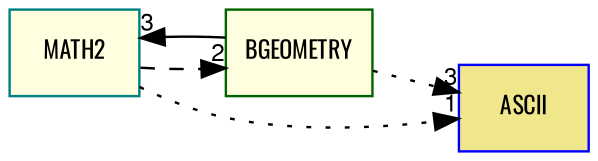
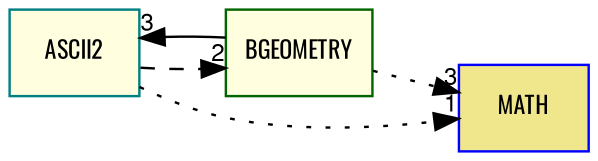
(74, 53) -> (74, 53)
(524, 108) -> (524, 108)
